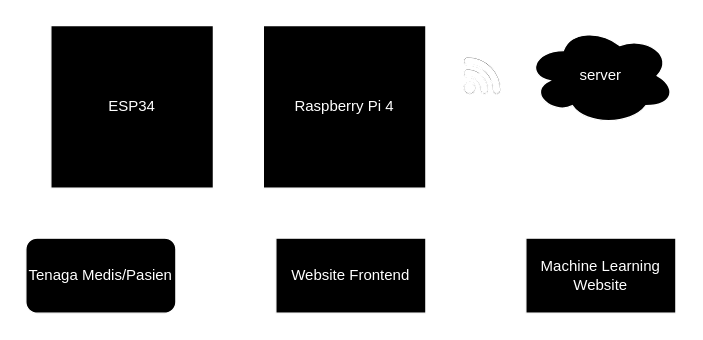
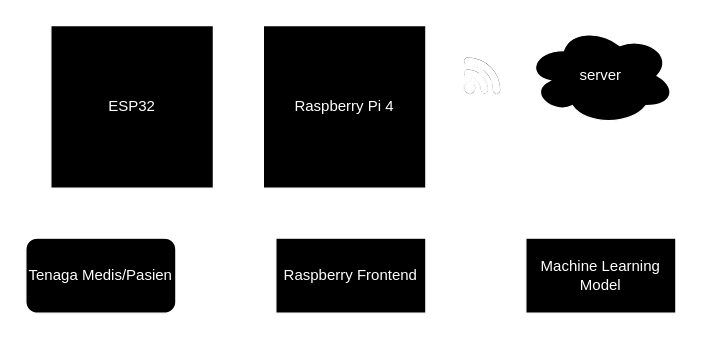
(132, 107) -> (132, 107)
(351, 276) -> (351, 276)
(601, 276) -> (601, 276)
